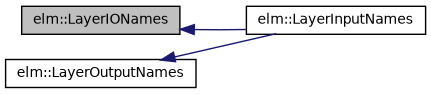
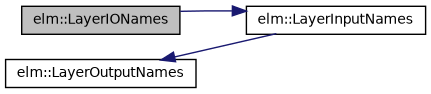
(220, 30) -> (206, 11)
